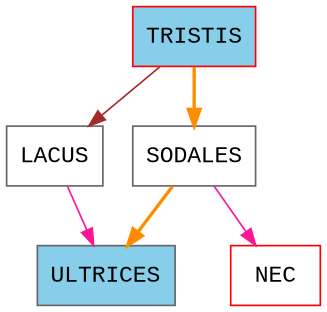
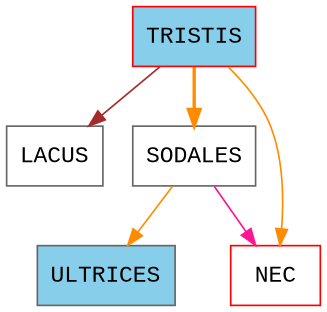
none -> (275, 141)
(77, 208) -> none
(155, 209) -> (155, 209)
